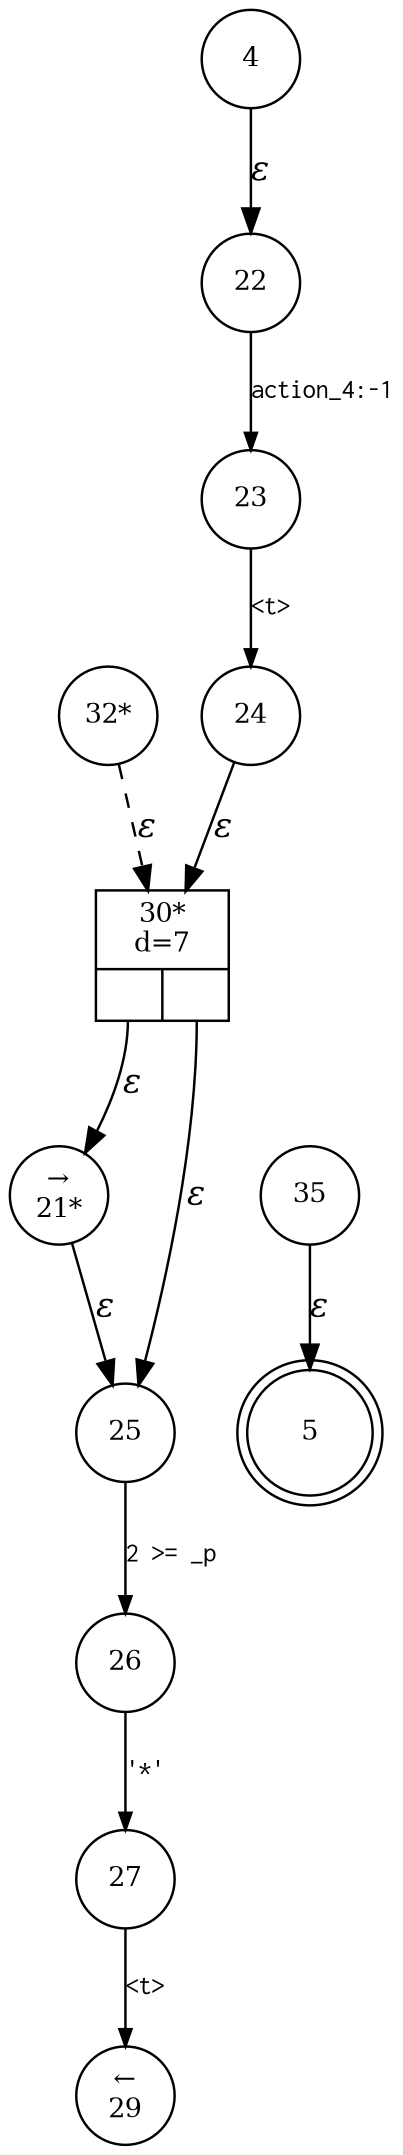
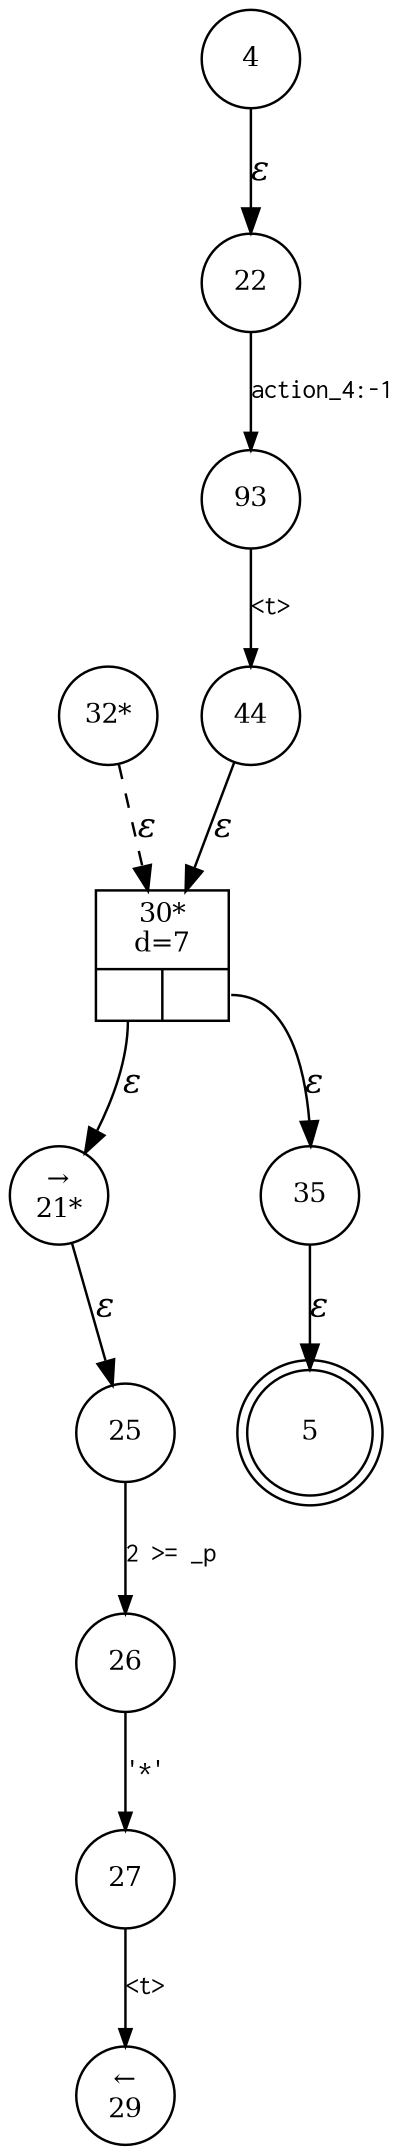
(251, 499) -> (251, 499)
(251, 716) -> (251, 716)
(181, 1192) -> (292, 1042)
